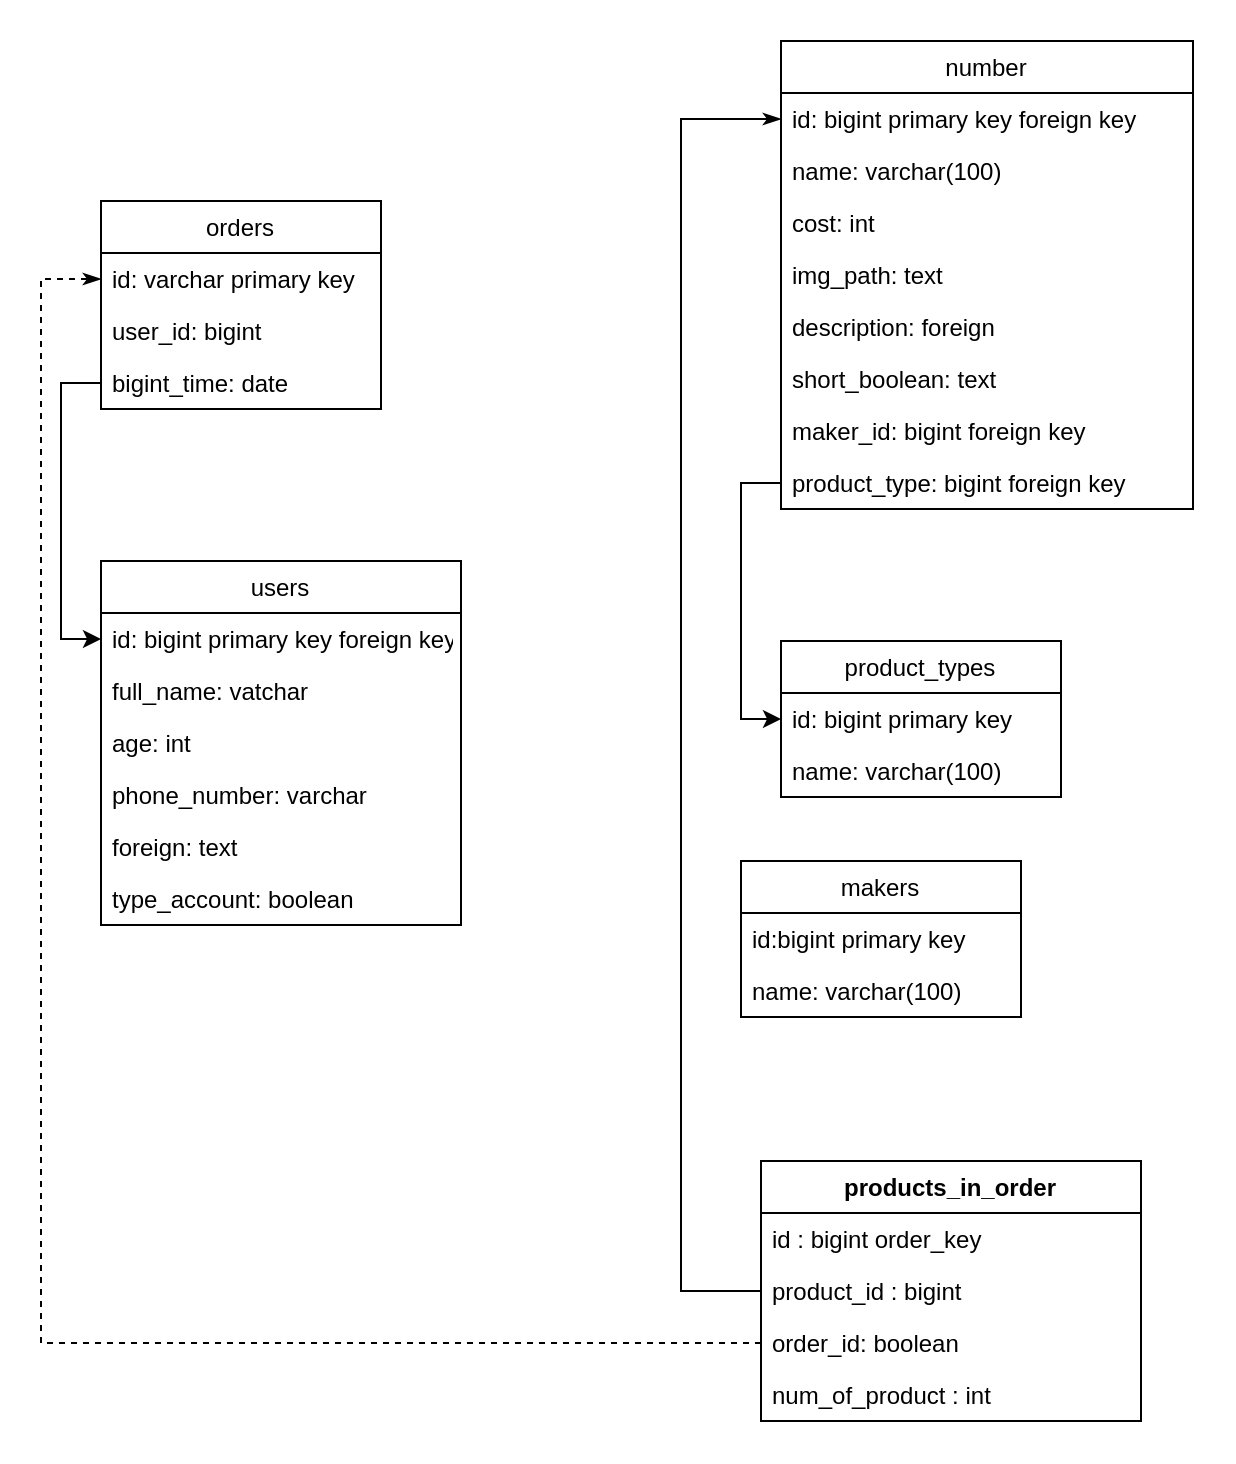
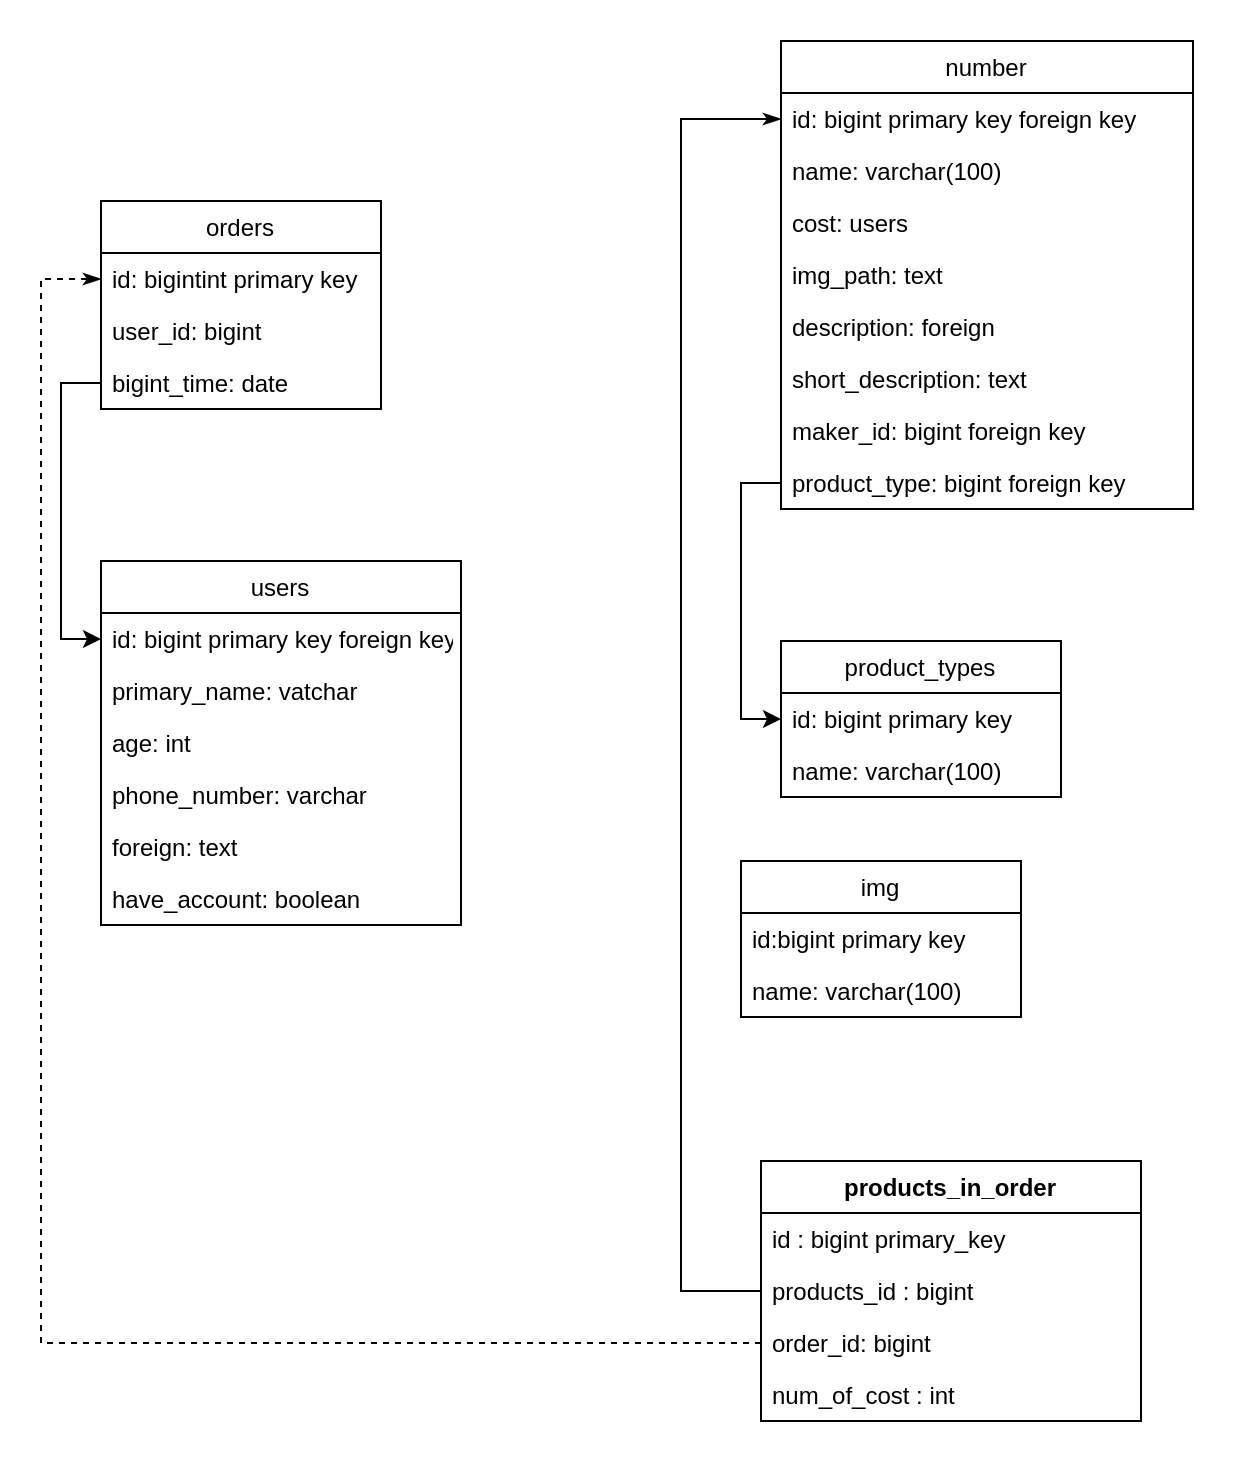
(843, 224) -> (860, 224)
(248, 280) -> (252, 280)
(910, 380) -> (934, 380)
(220, 692) -> (244, 692)
(880, 888) -> (880, 888)
(244, 900) -> (244, 900)
(891, 1240) -> (902, 1240)
(881, 1292) -> (888, 1292)
(874, 1344) -> (864, 1344)
(894, 1396) -> (874, 1396)
